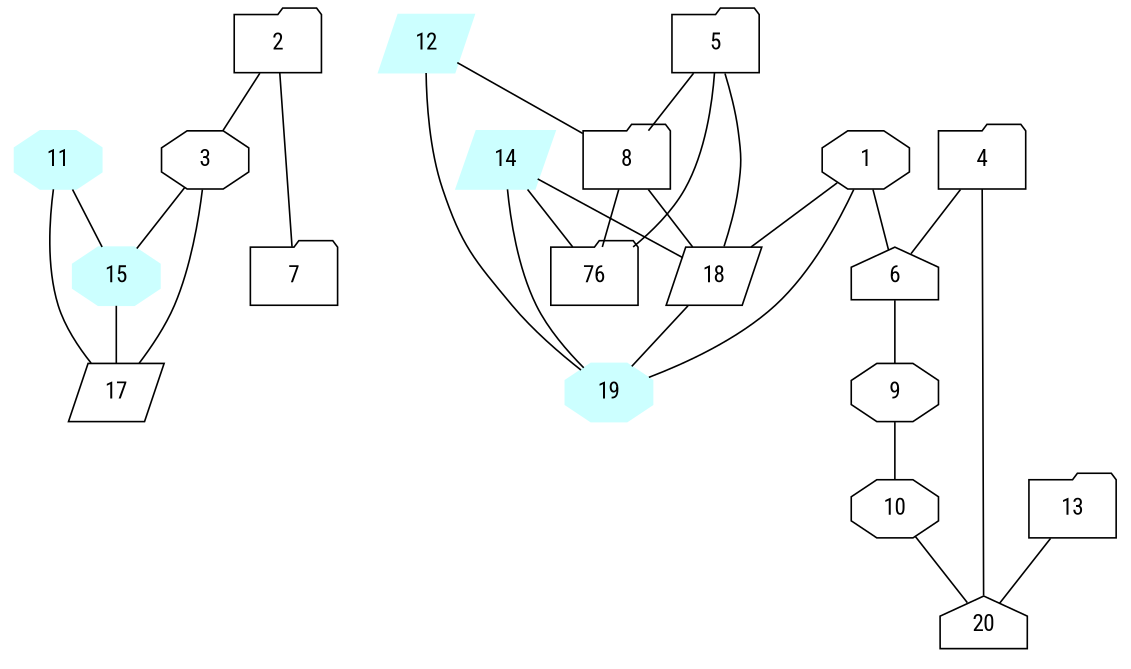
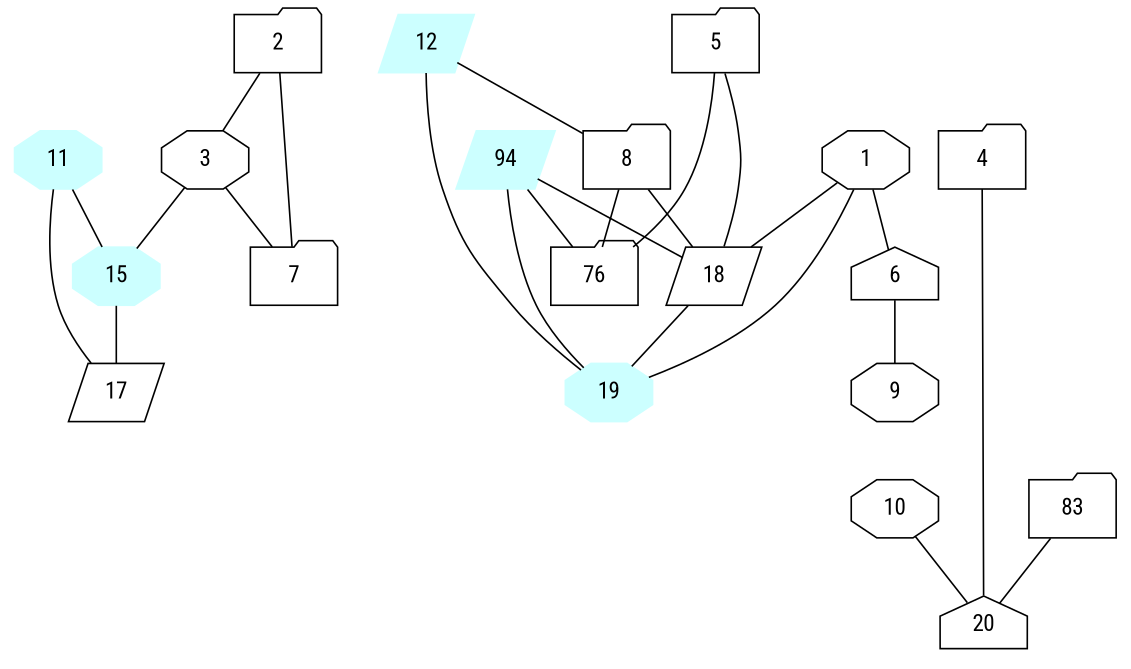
(671, 102) -> none
(506, 160) -> (506, 160)
(936, 222) -> none
(183, 281) -> (249, 217)
(895, 451) -> none
(1073, 509) -> (1073, 509)
